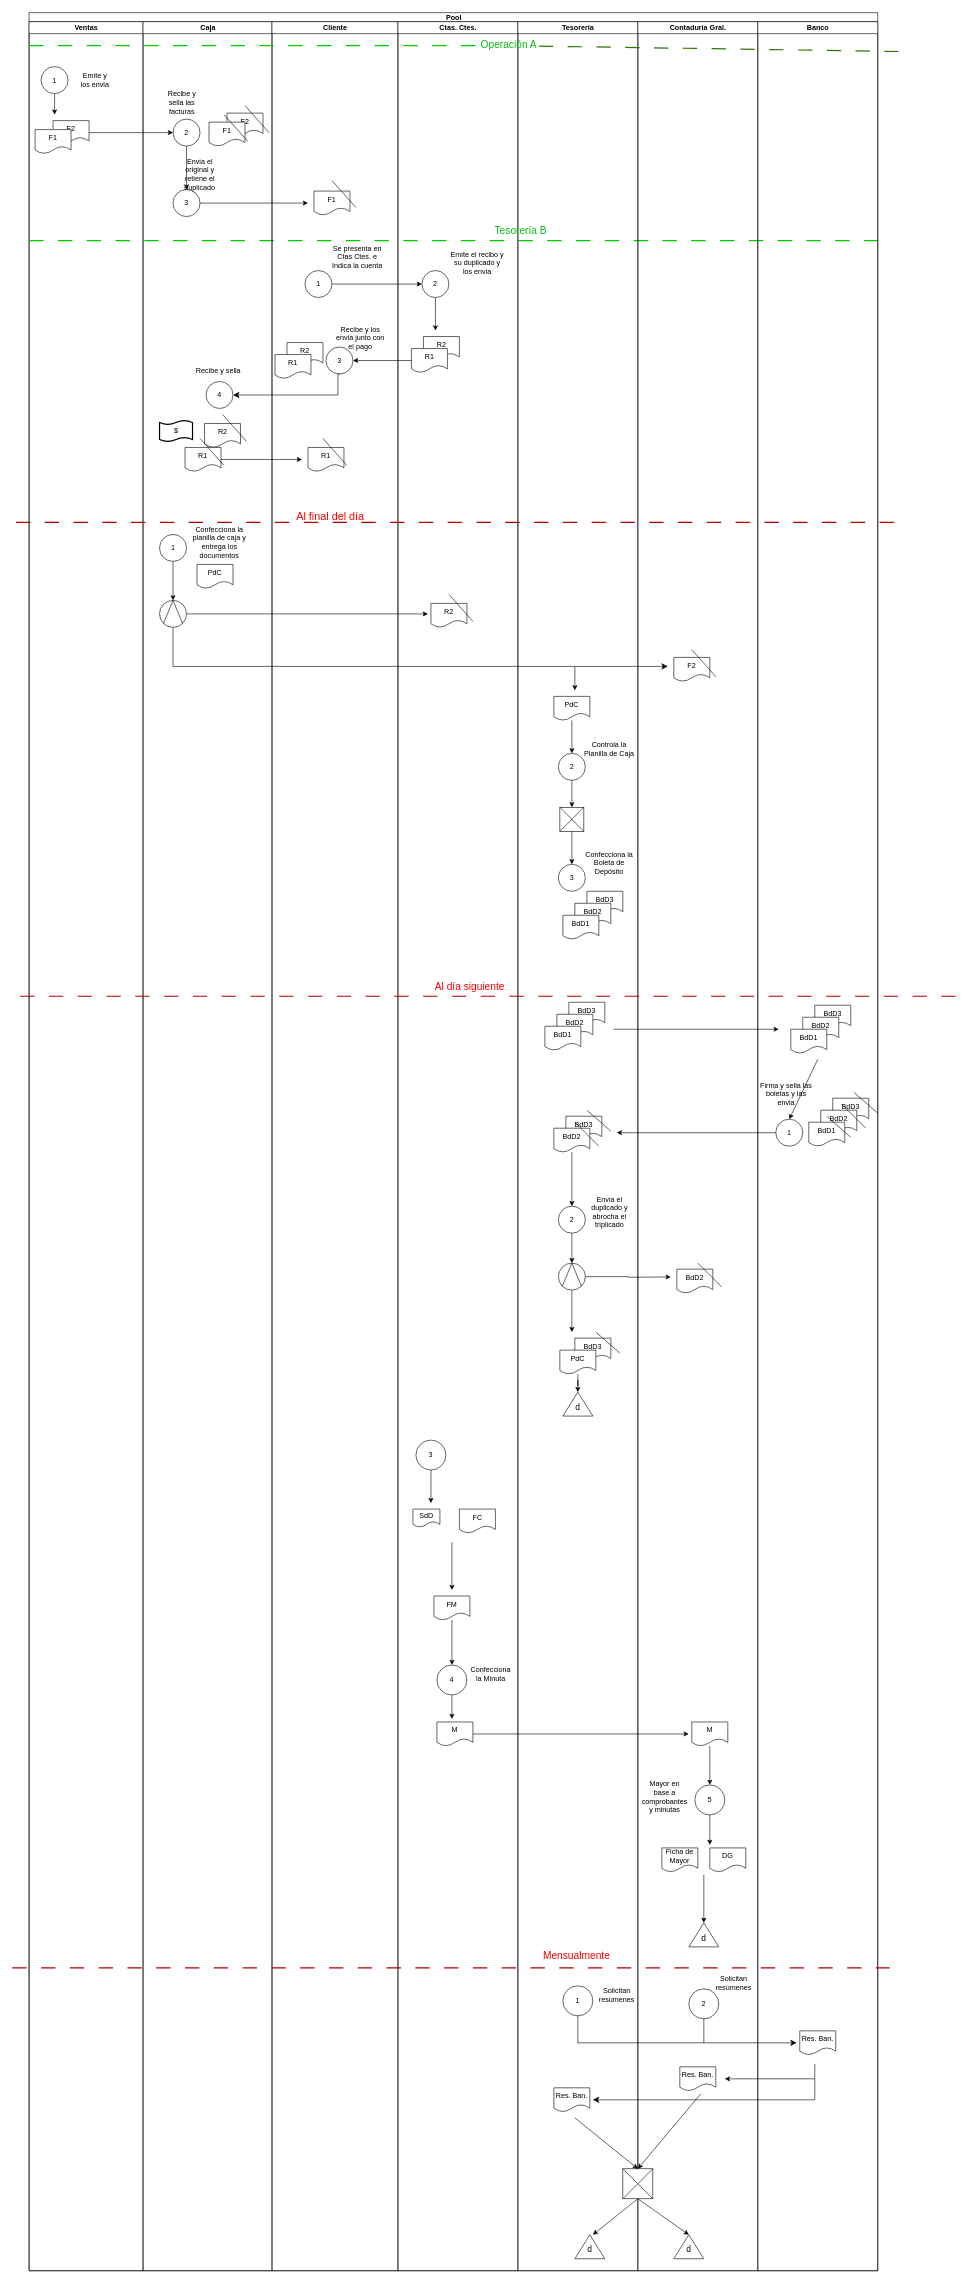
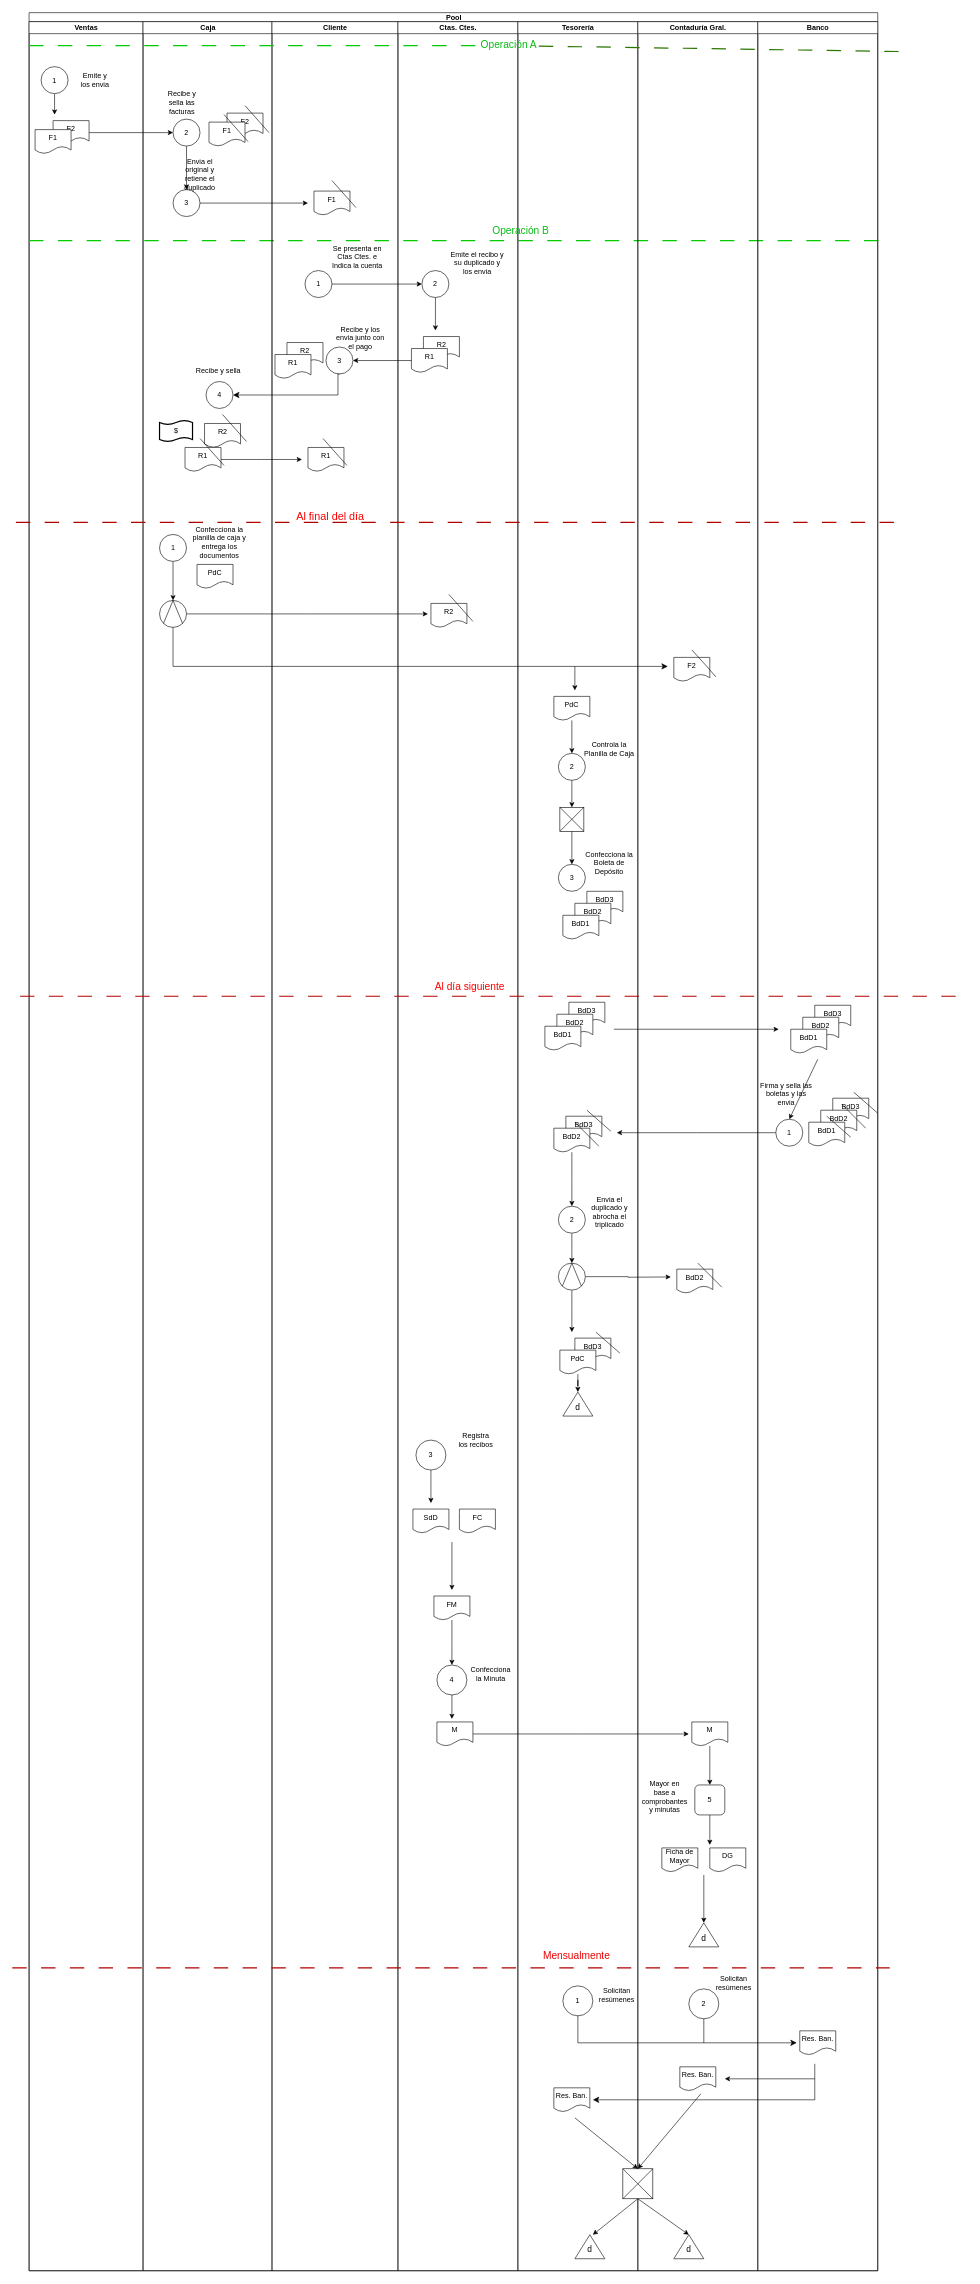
(521, 231) -> (521, 231)
none -> (476, 1440)
(427, 1518) -> (431, 1521)
(710, 1800) -> (710, 1800)
